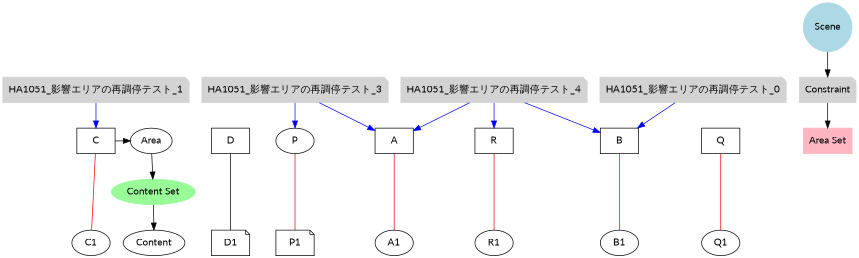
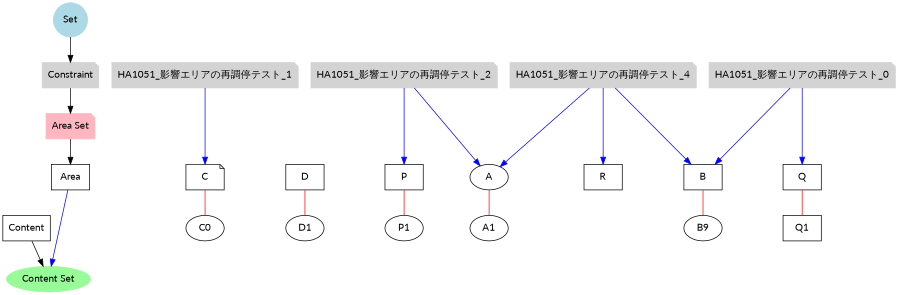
(828, 27) -> (70, 20)
(295, 90) -> (404, 75)
none -> (802, 123)
(96, 141) -> (205, 177)
(119, 141) -> (70, 148)
(151, 141) -> (70, 177)
(295, 141) -> (404, 177)
(394, 141) -> (489, 177)
(828, 141) -> (70, 126)
(152, 163) -> (60, 225)
(231, 192) -> (305, 203)
(154, 214) -> (36, 250)
(91, 243) -> (205, 228)
(154, 243) -> (27, 228)
(231, 243) -> (305, 228)
(295, 243) -> (404, 228)
(494, 243) -> none
(619, 243) -> (703, 228)
(721, 243) -> (802, 228)
